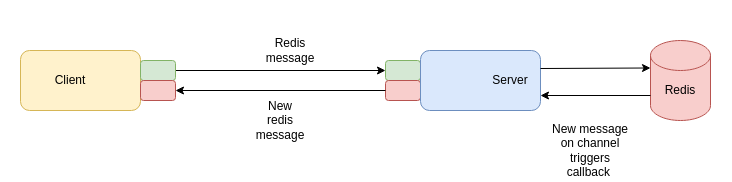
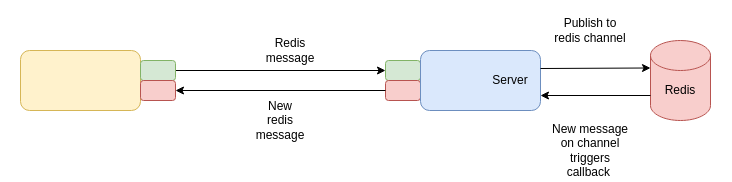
none -> (591, 31)
(71, 81) -> none
